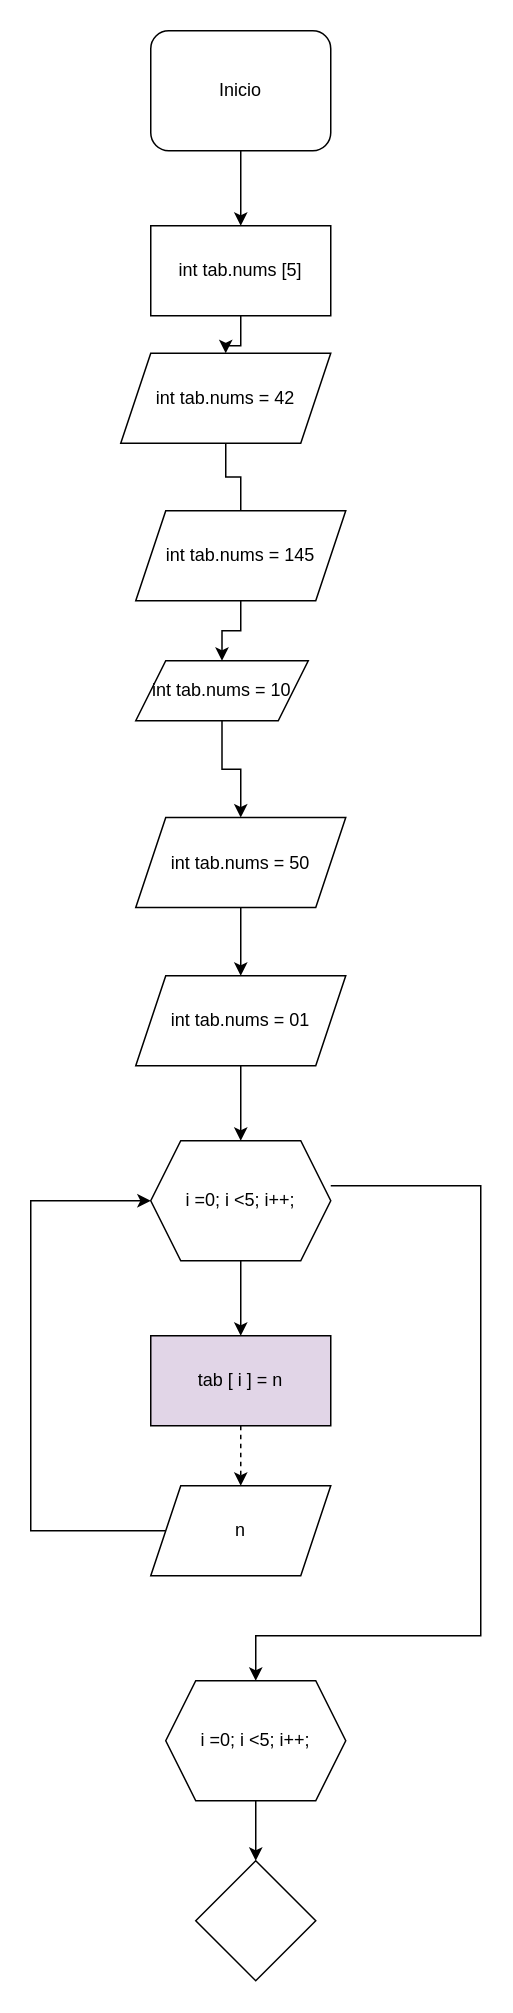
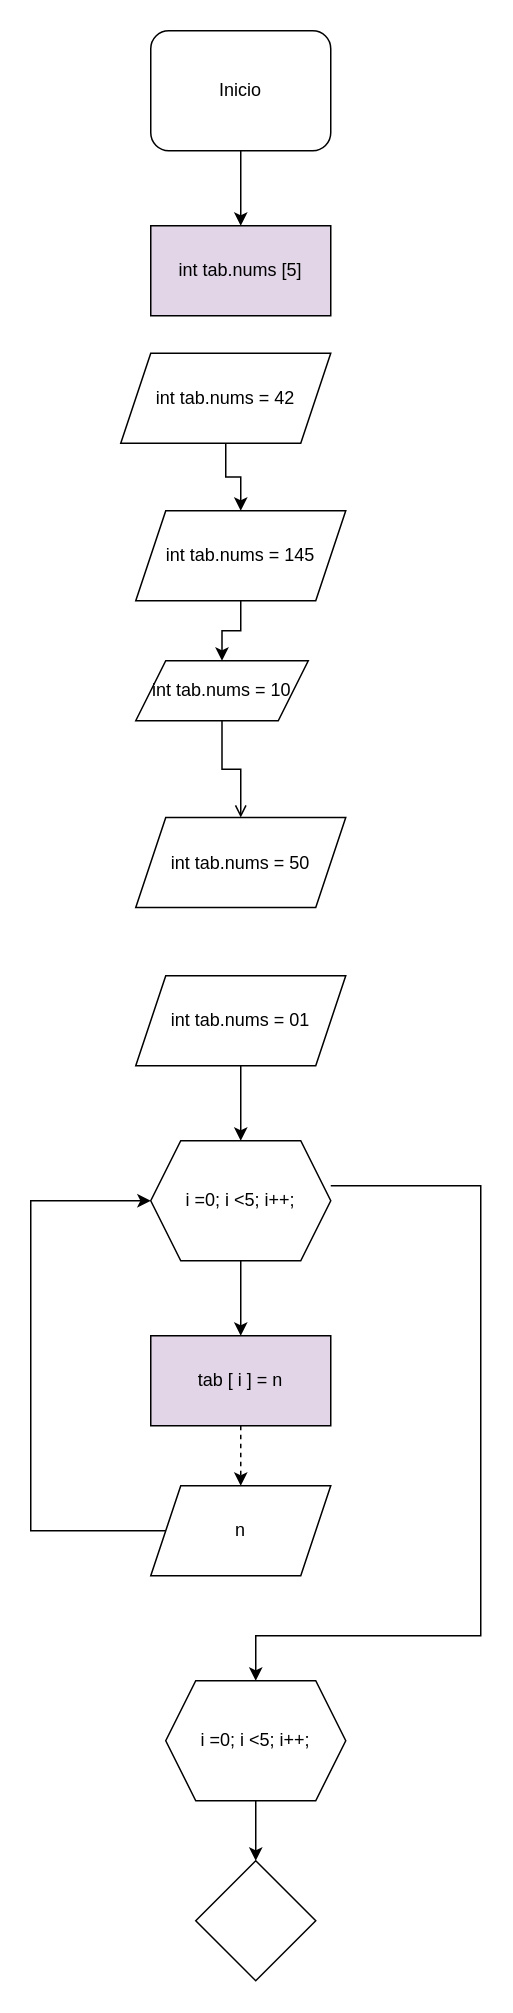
(241, 271) -> (241, 271)
(241, 339) -> none
(241, 503) -> (241, 499)
(241, 806) -> (241, 808)
(241, 937) -> none
